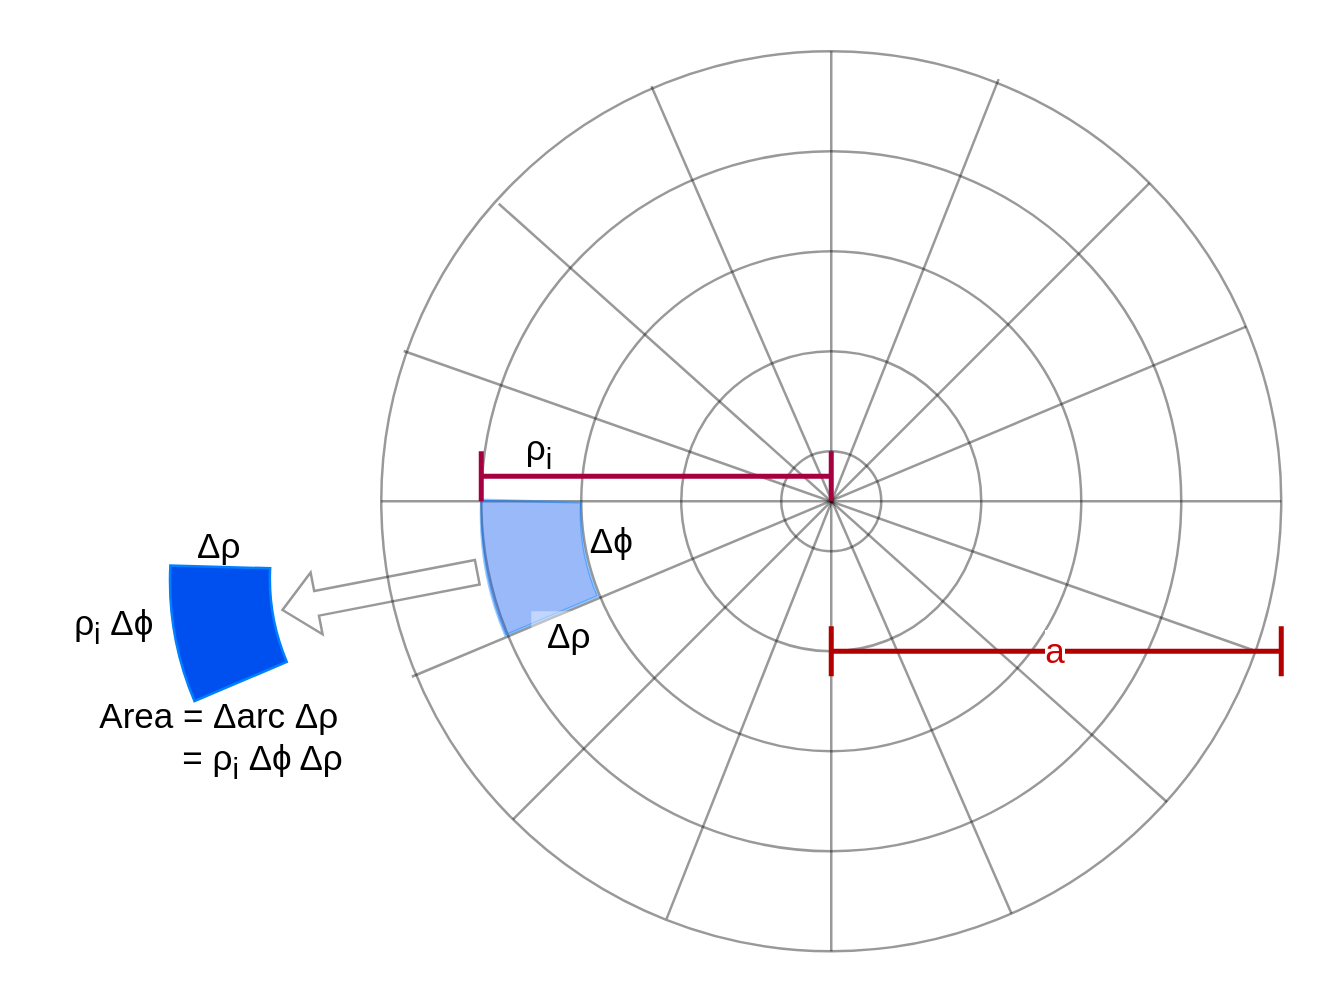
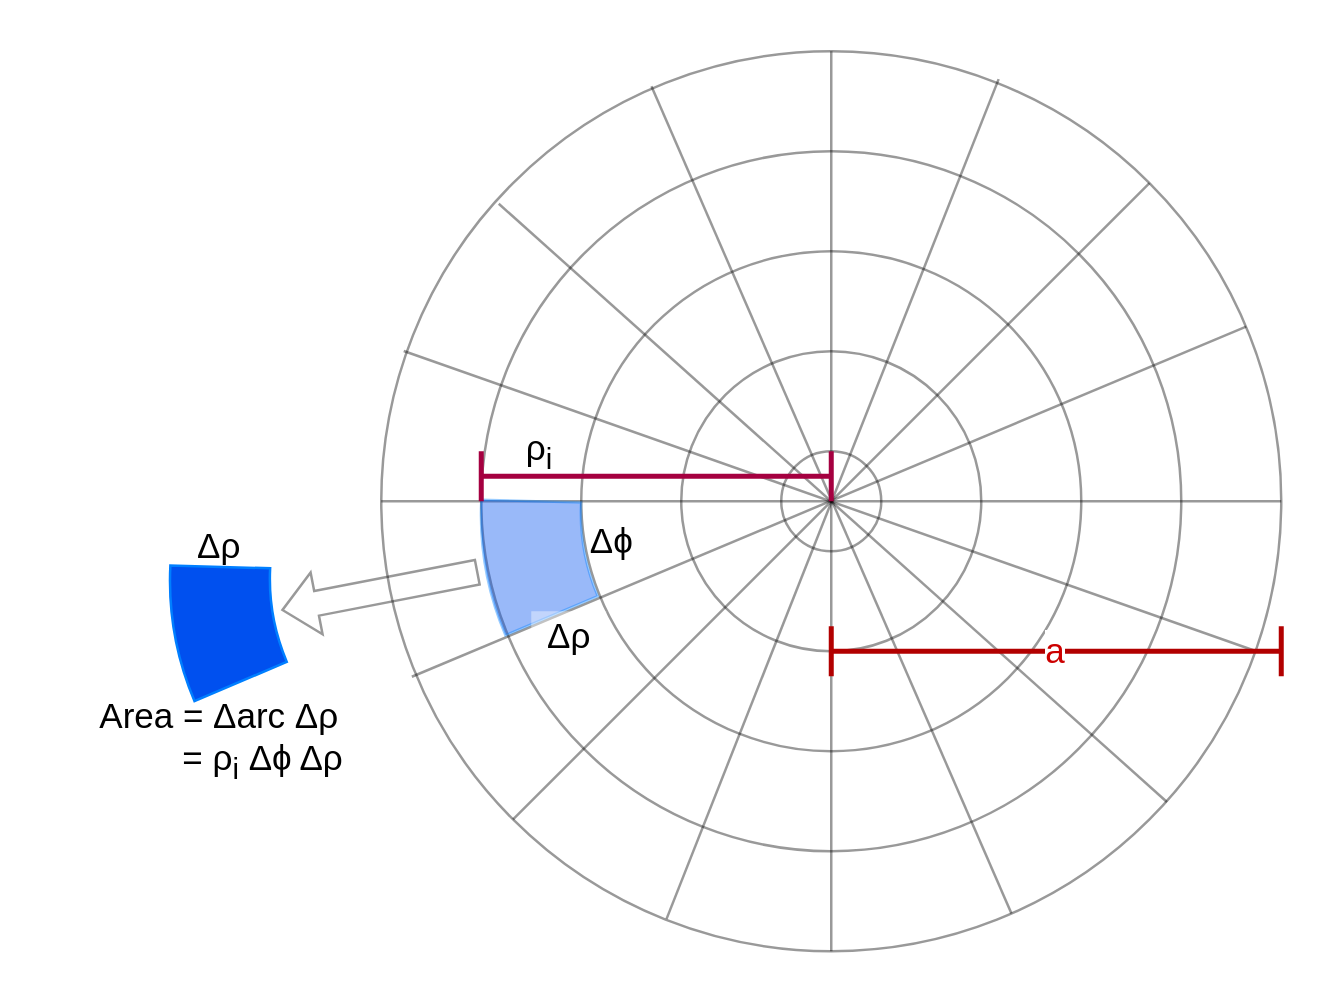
(114, 626) -> none
